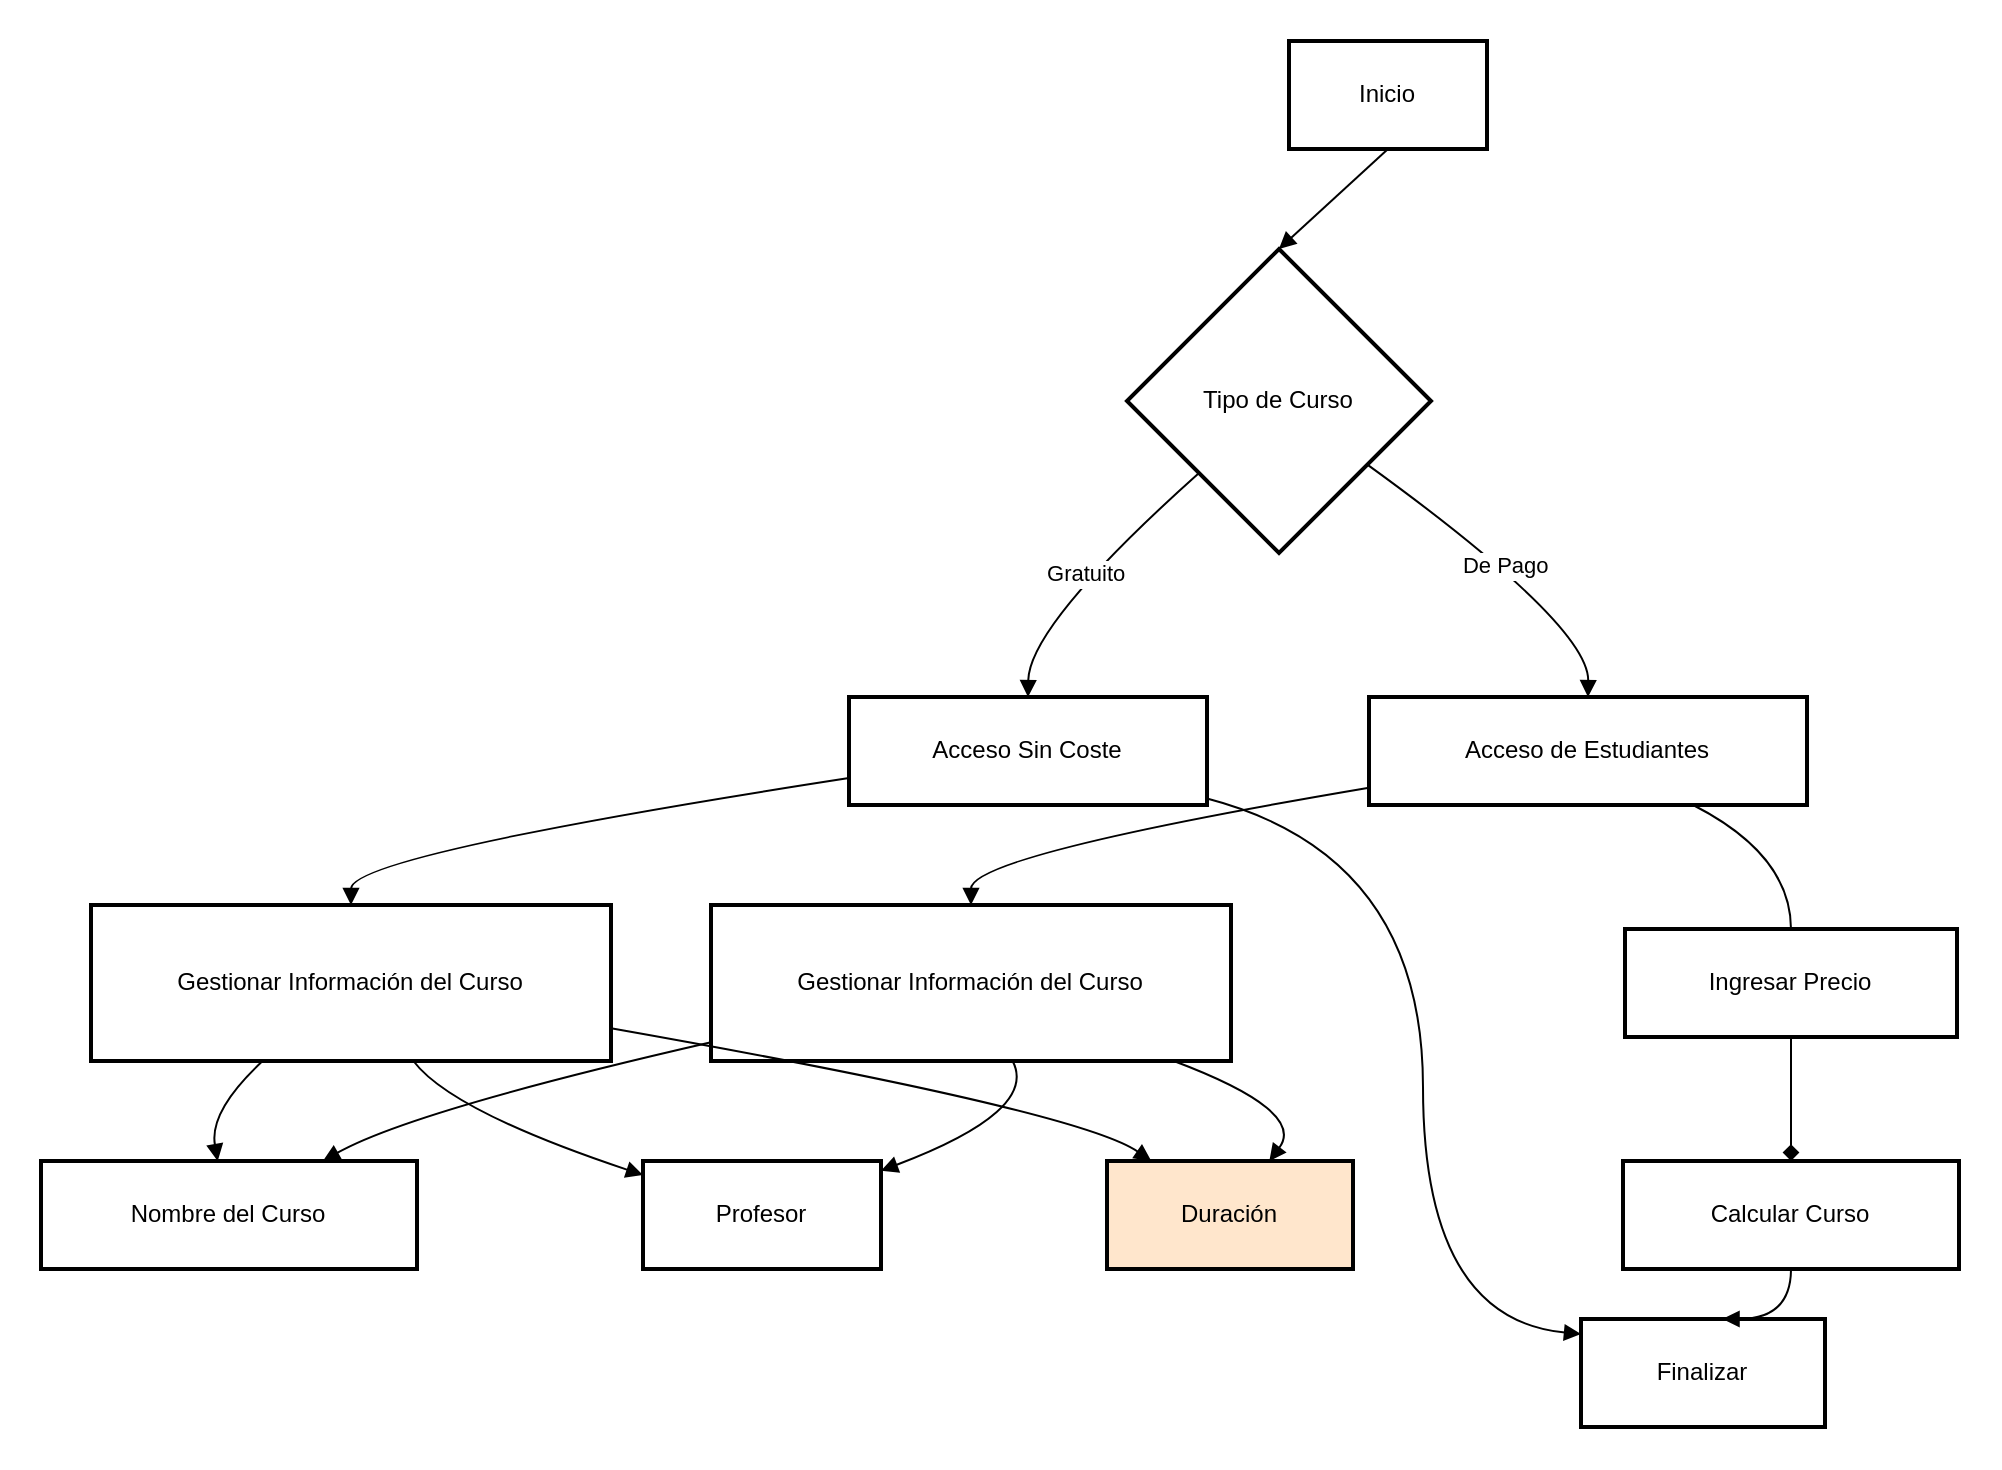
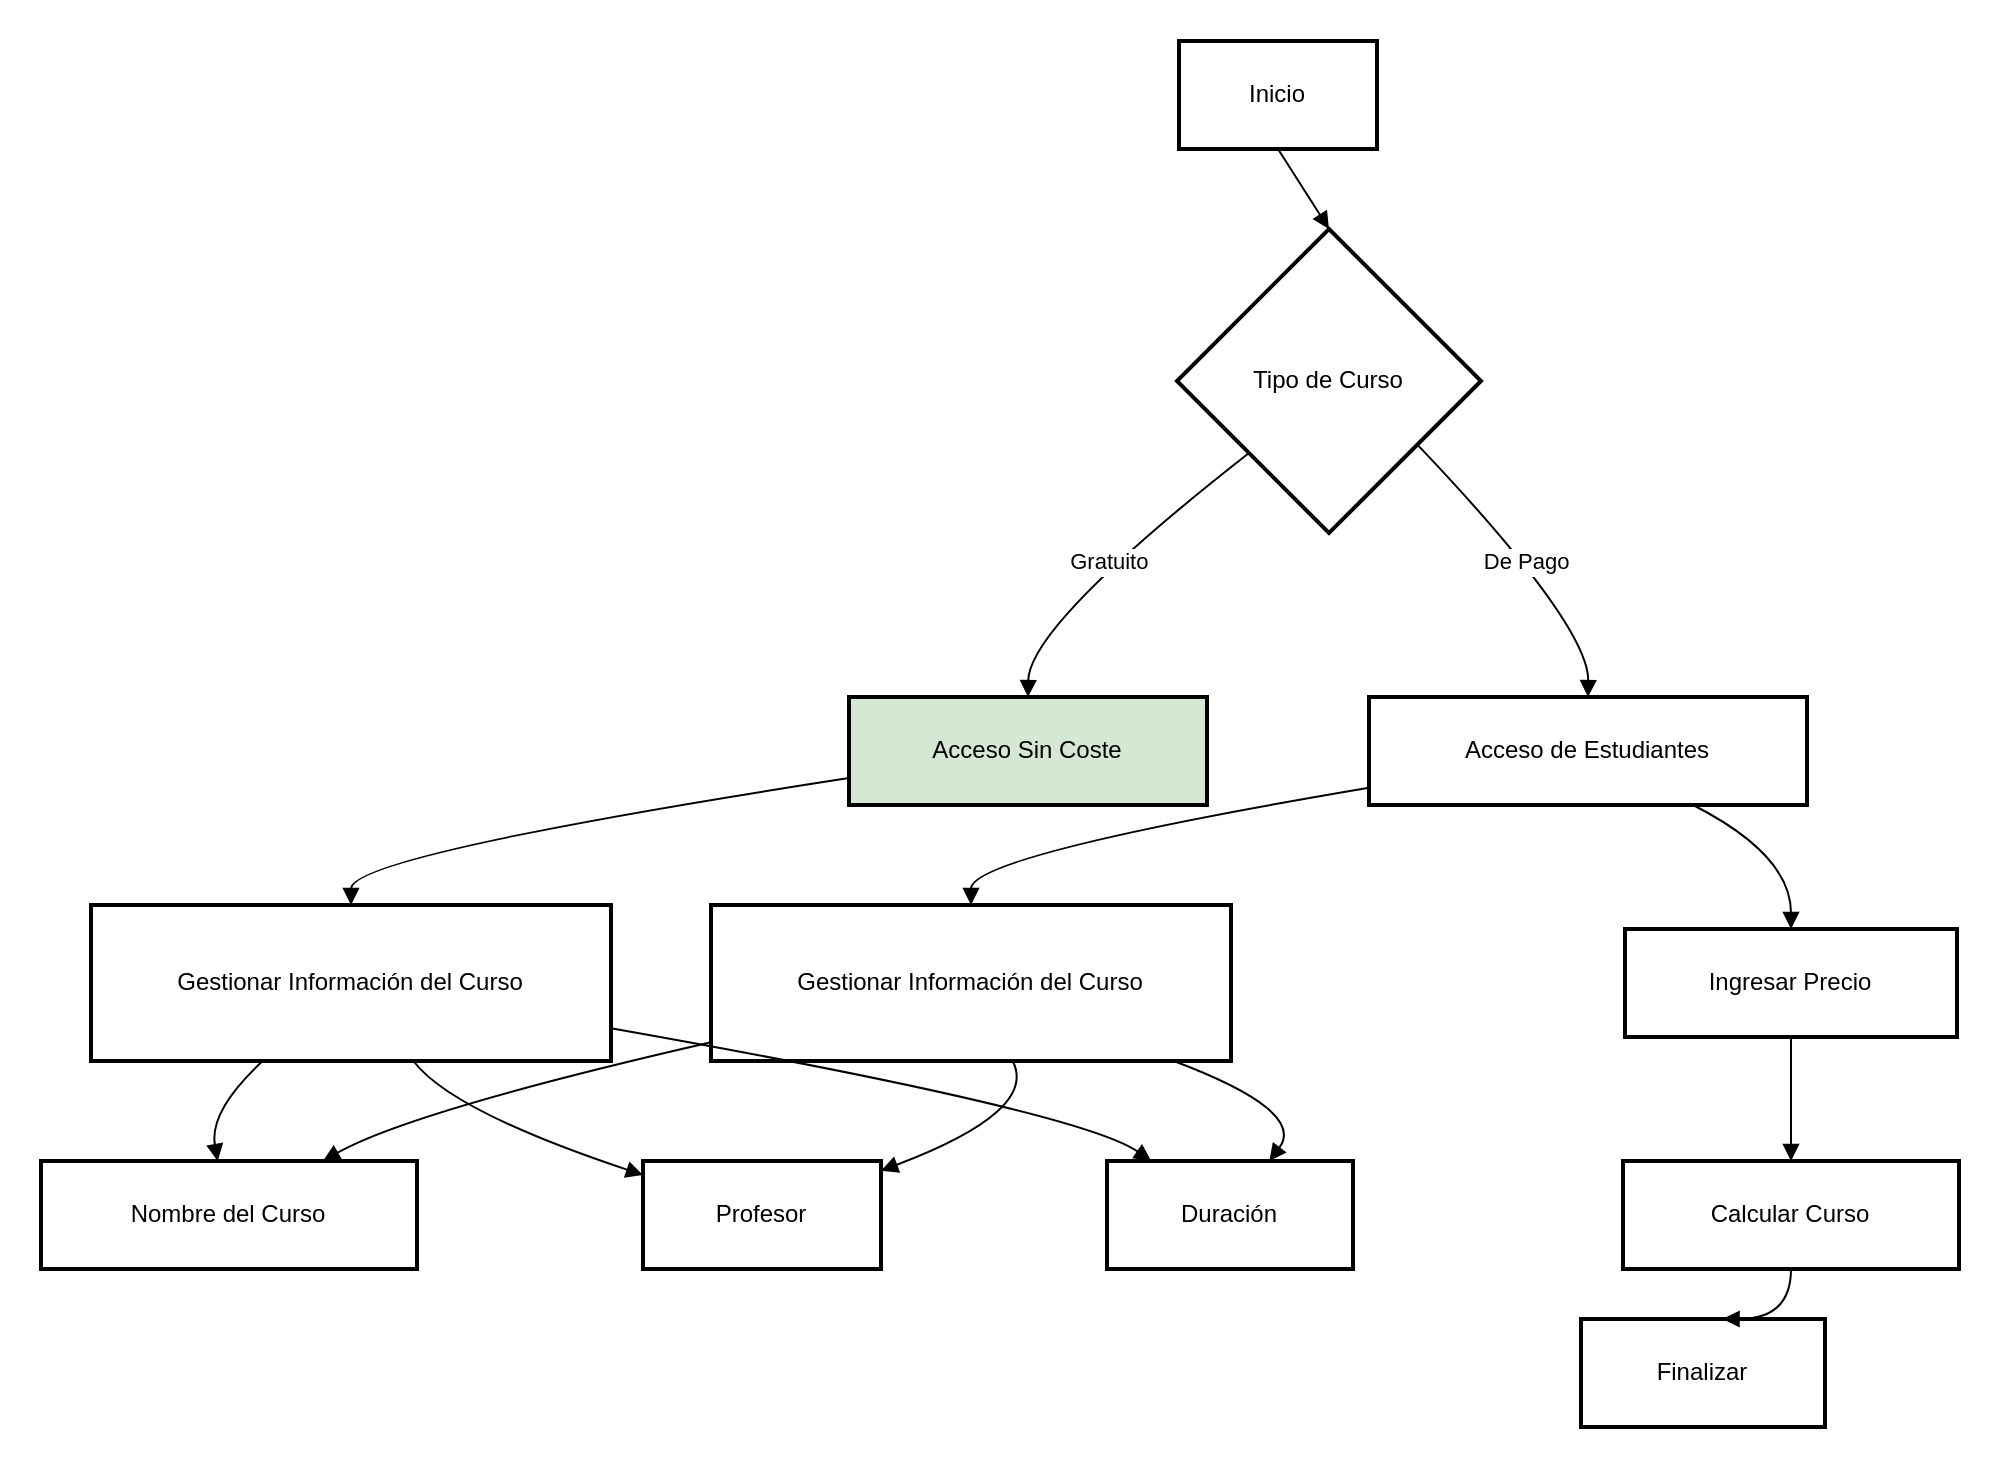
(1388, 95) -> (1278, 95)
(1279, 401) -> (1329, 381)
(1028, 751) -> (1028, 751)
(1770, 866) -> (1768, 859)
(1422, 1068) -> none
(1791, 1144) -> (1791, 1143)
(1230, 1215) -> (1230, 1215)
